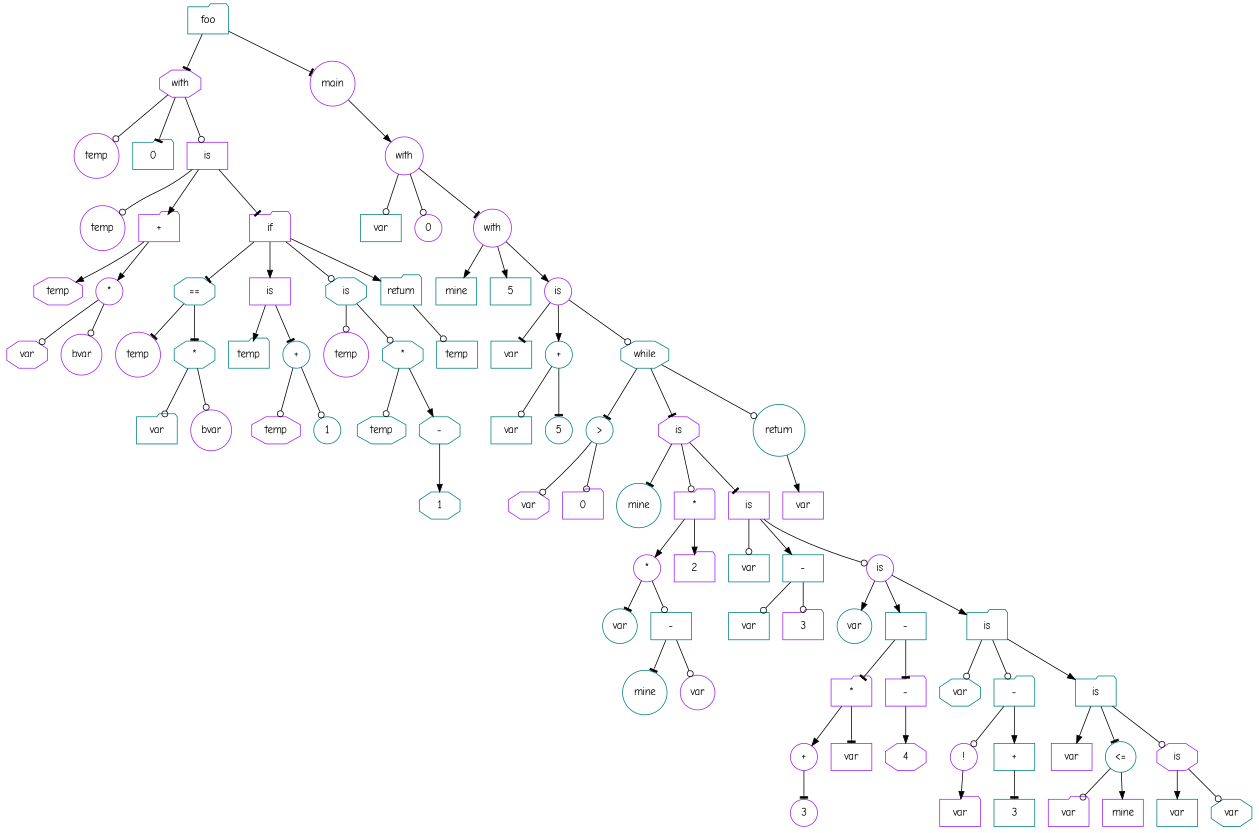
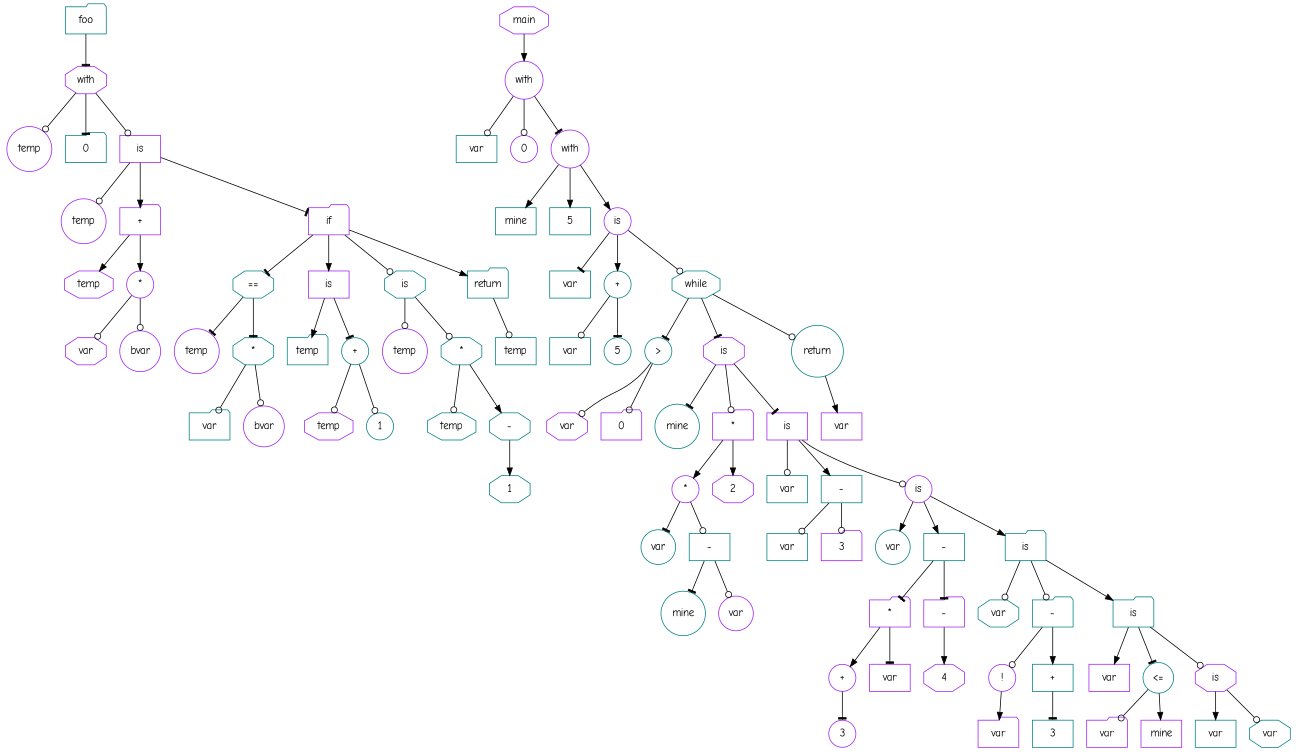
(269, 51) -> none
(333, 84) -> (524, 20)
(695, 568) -> (733, 489)
